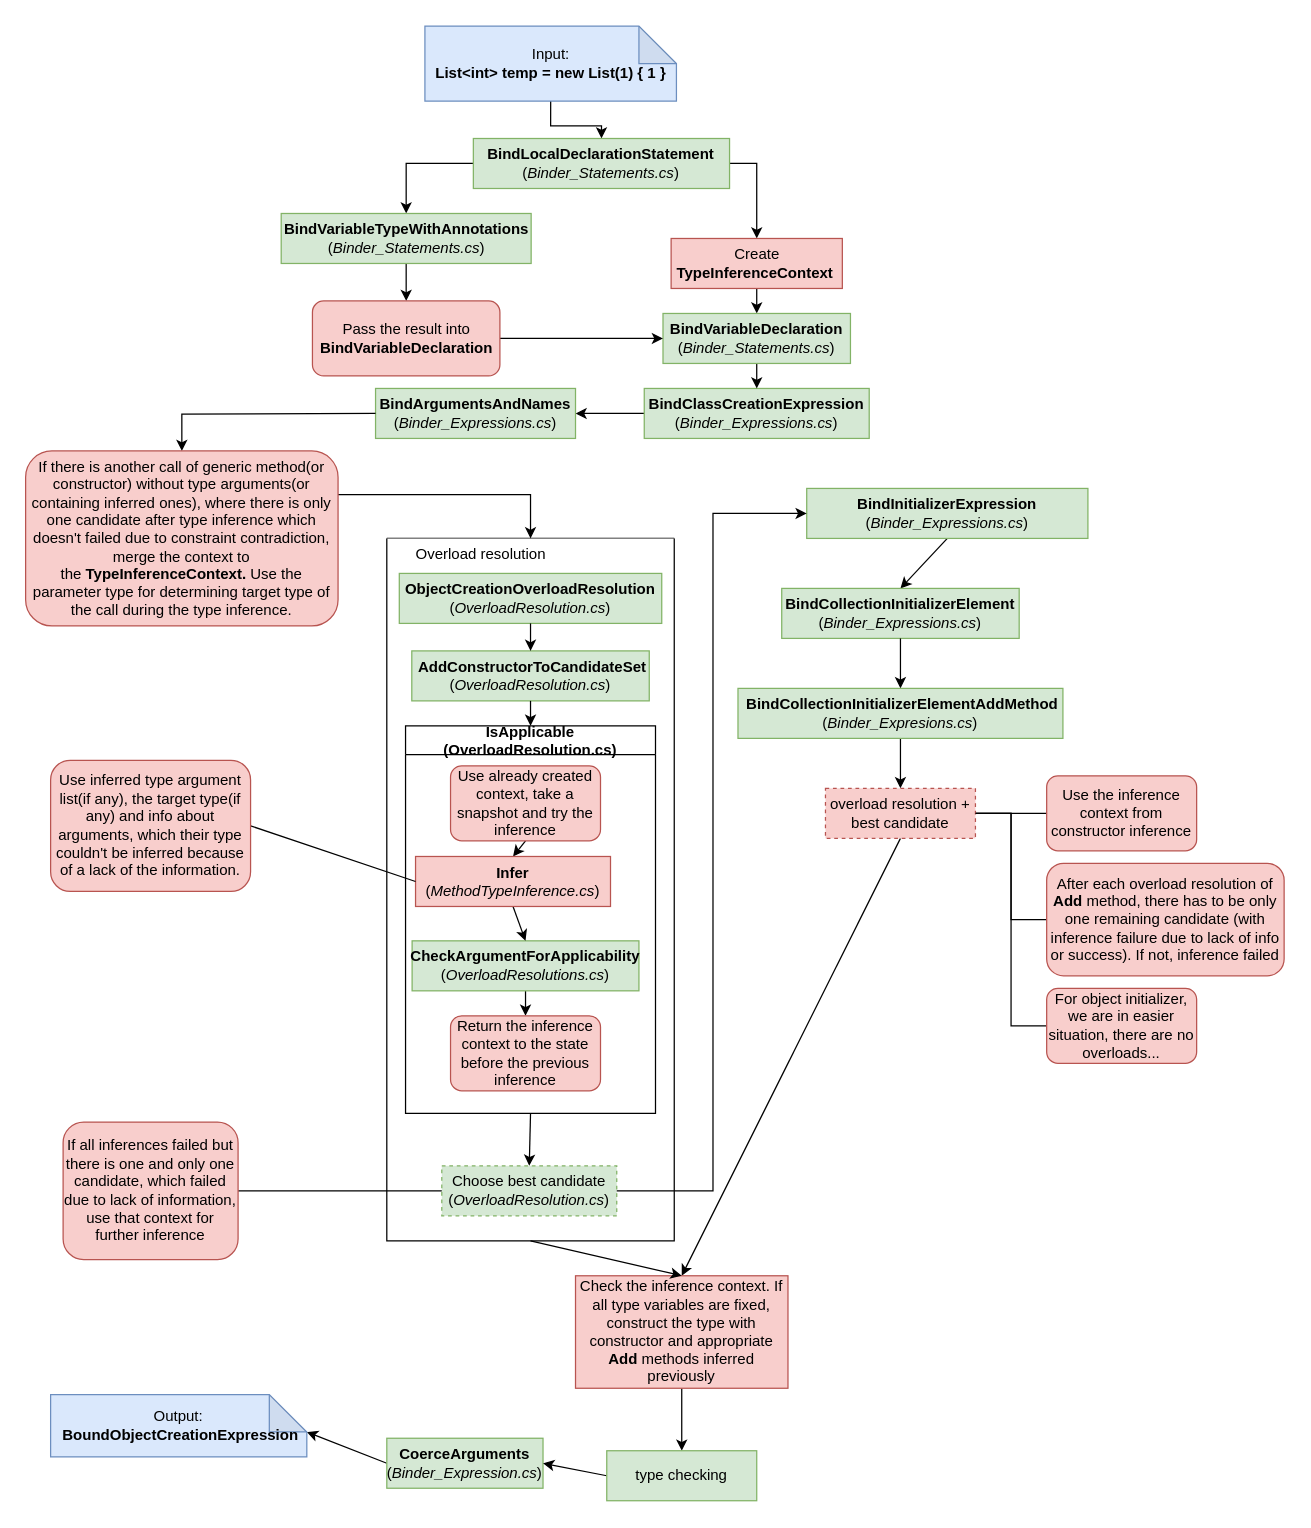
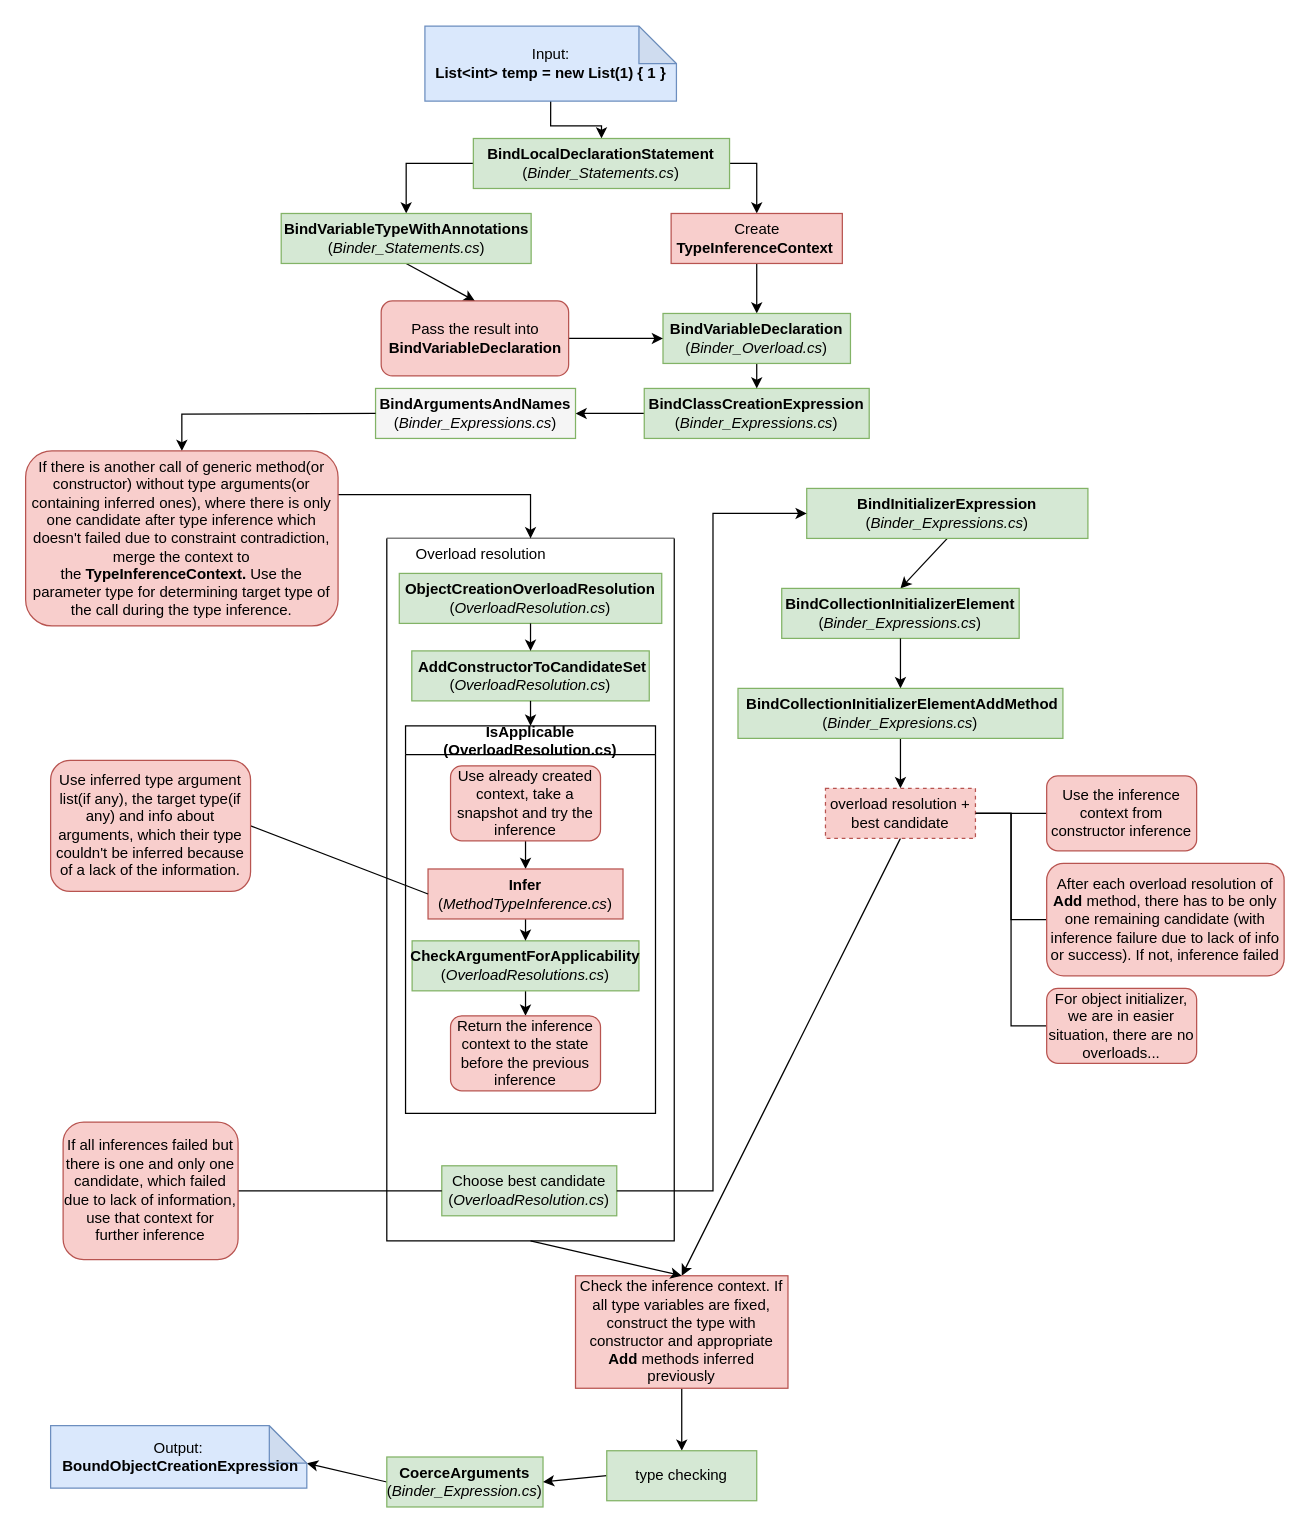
(757, 263) -> (757, 238)
(406, 338) -> (475, 338)
(757, 338) -> (757, 338)
(476, 413) -> (476, 413)
(513, 881) -> (526, 894)
(530, 1136) -> none
(529, 1191) -> (529, 1191)
(179, 1426) -> (179, 1457)
(465, 1463) -> (465, 1482)
